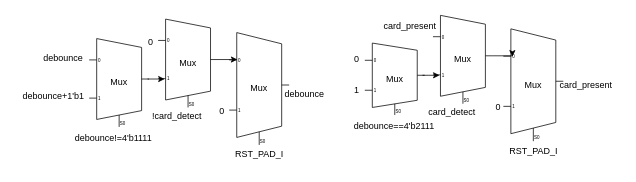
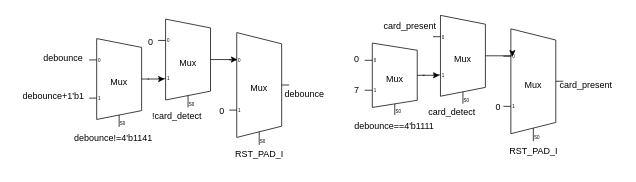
(357, 90) -> (357, 90)
(395, 126) -> (395, 126)
(113, 138) -> (113, 138)
